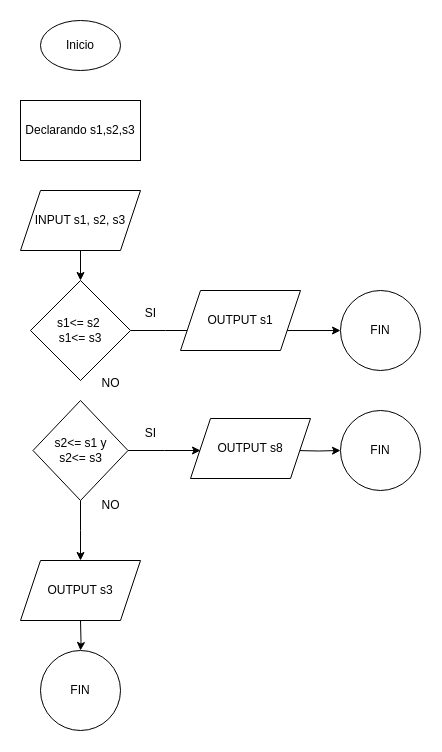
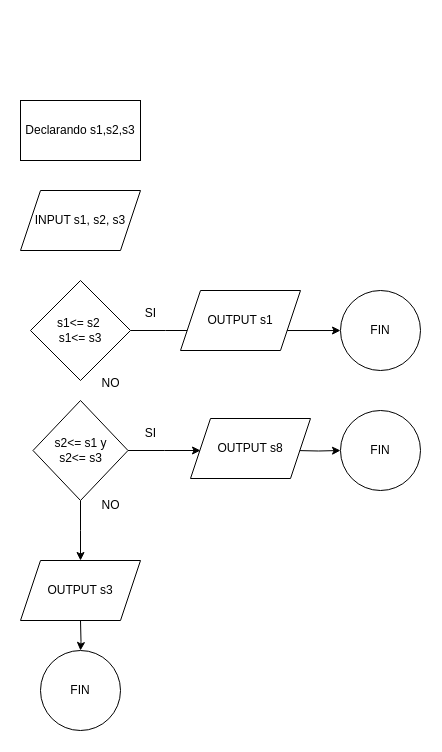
(81, 46) -> none
(81, 270) -> none
